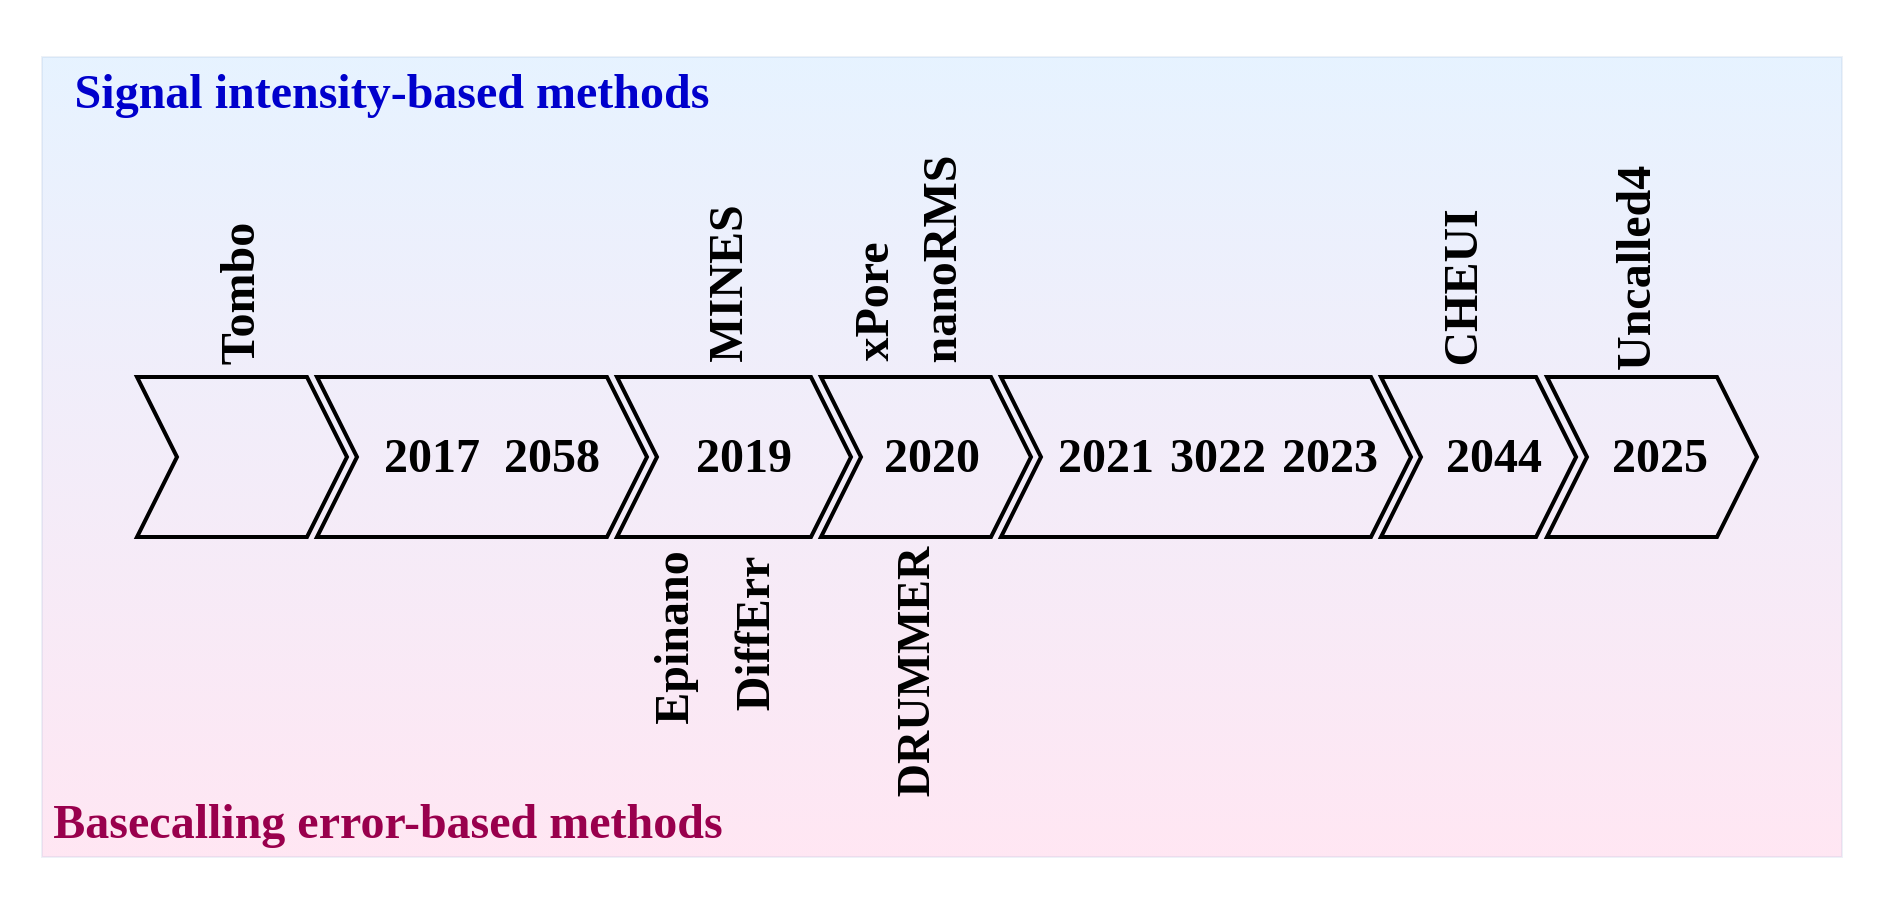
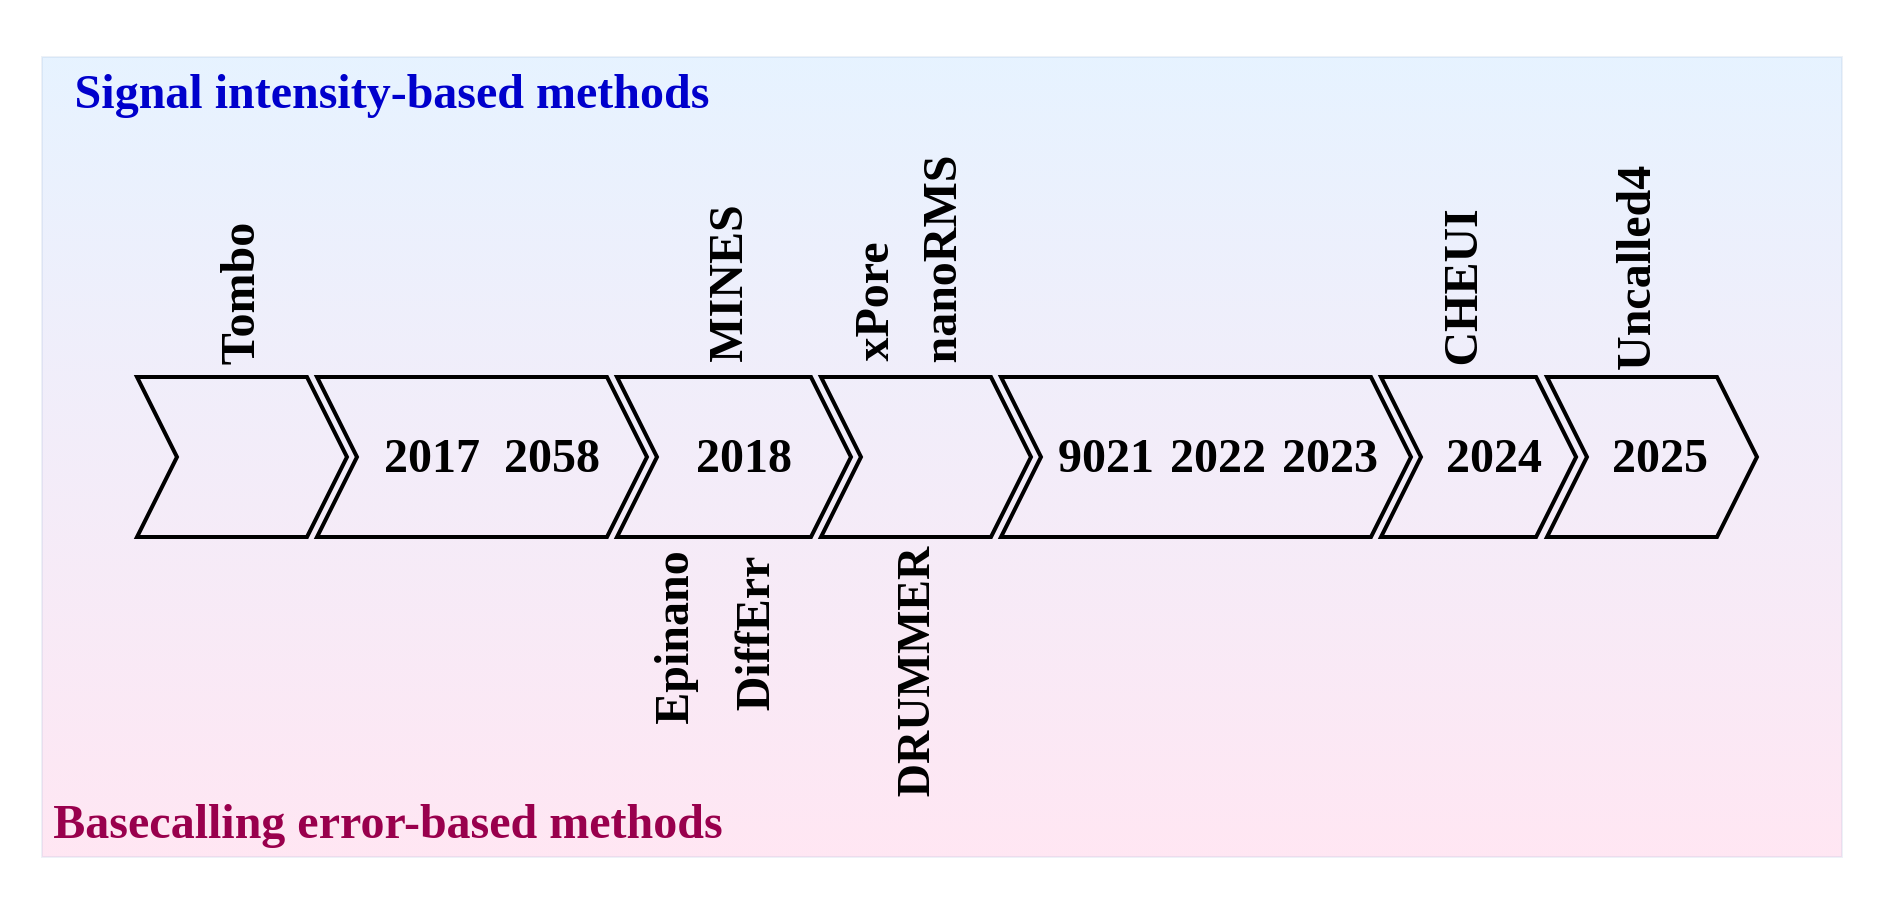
(745, 457) -> (745, 457)
(933, 457) -> none
(1107, 457) -> (1107, 457)
(1219, 457) -> (1219, 457)
(1495, 457) -> (1495, 457)
